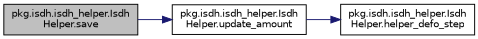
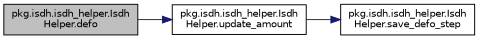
(71, 20) -> (71, 20)
(408, 20) -> (408, 20)
